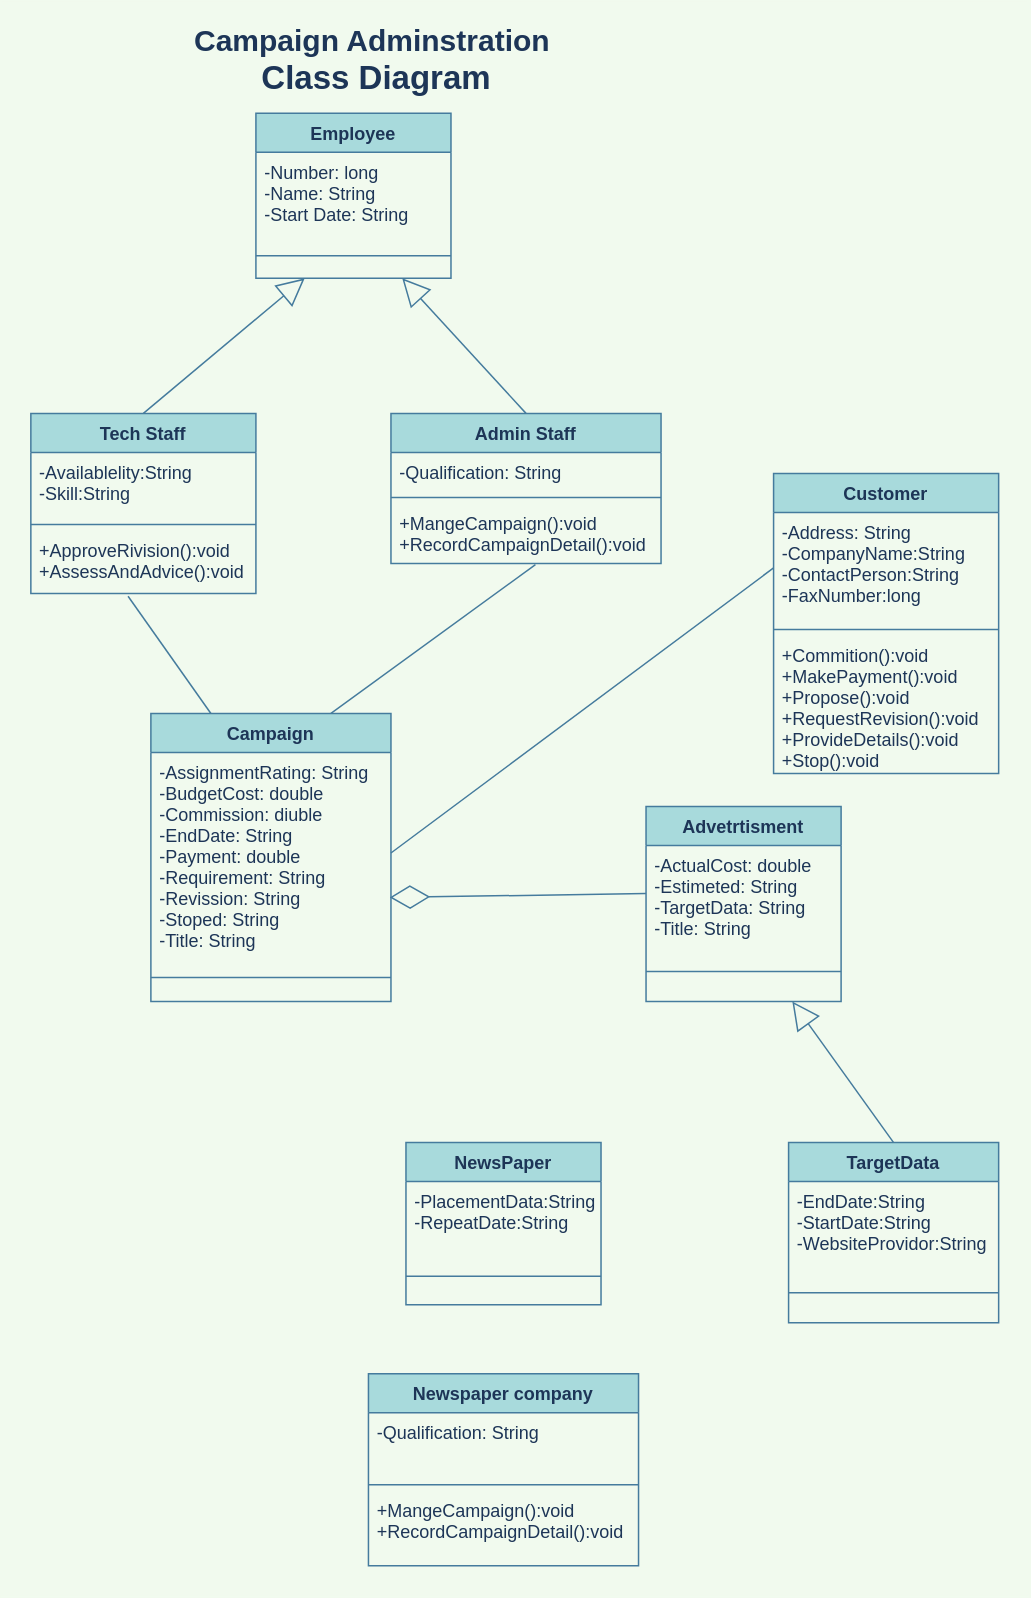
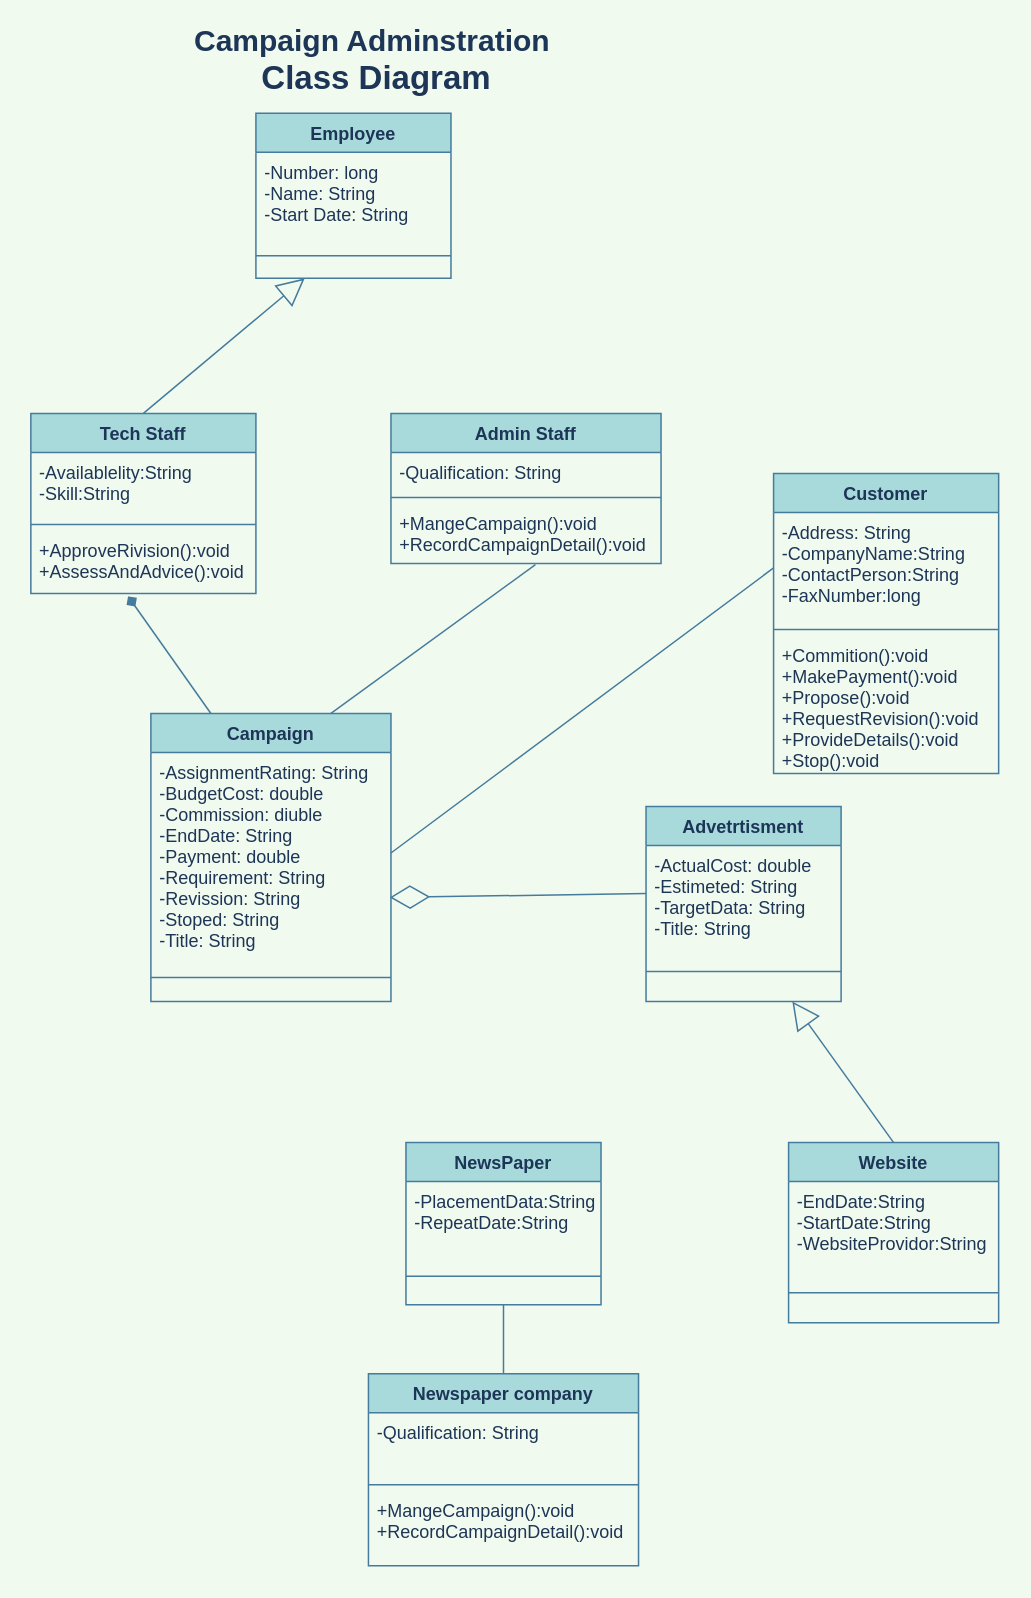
(473, 356) -> none
(132, 602) -> (135, 606)
(893, 1163) -> (893, 1163)
none -> (503, 1340)
